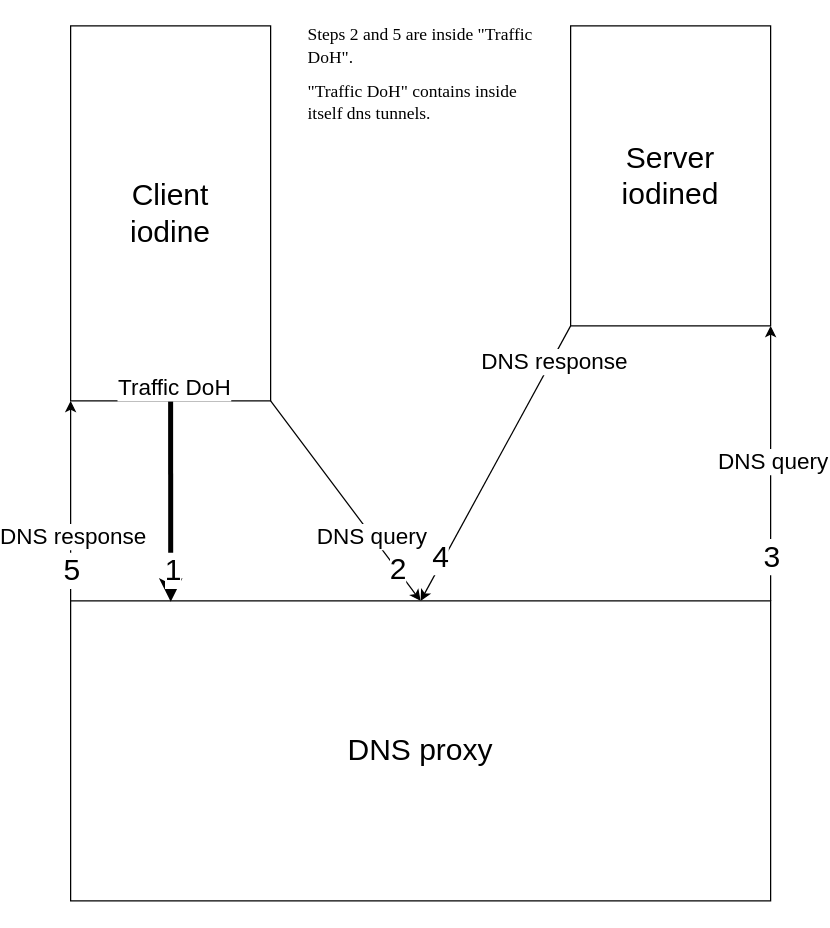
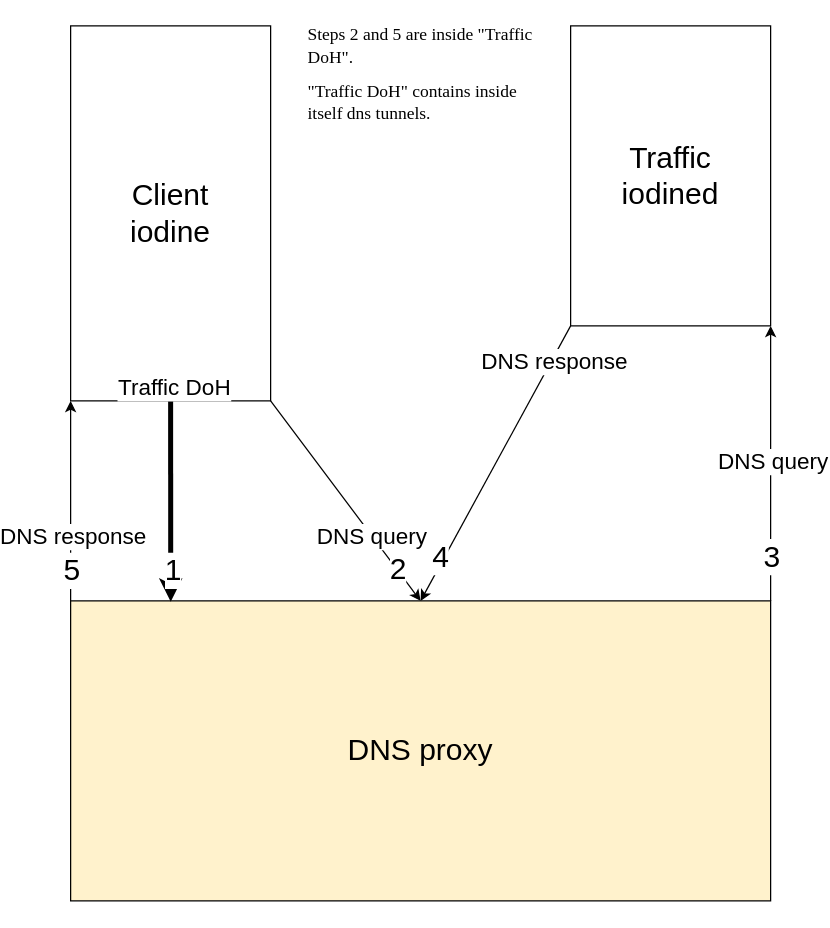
(671, 176) -> (671, 176)
(421, 751) -> (421, 751)
